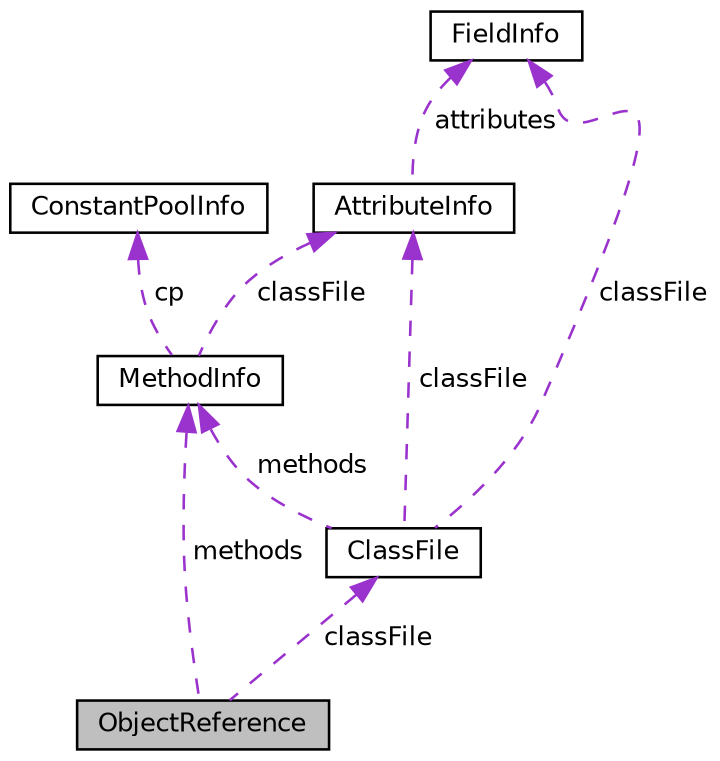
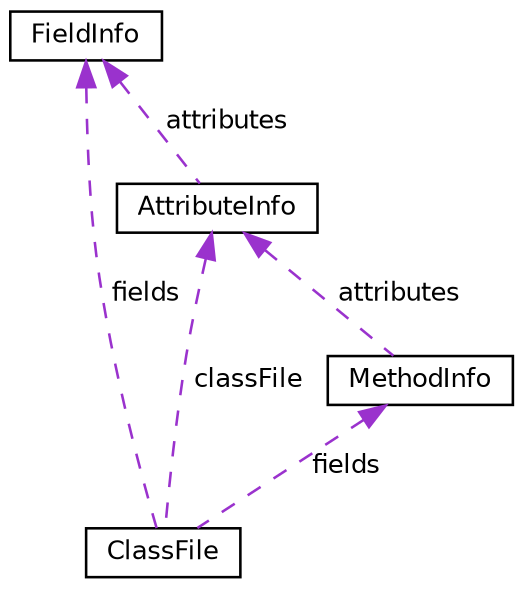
(139, 208) -> none
(308, 294) -> (396, 294)
(650, 294) -> (143, 294)
(308, 467) -> (343, 467)
(203, 725) -> none
